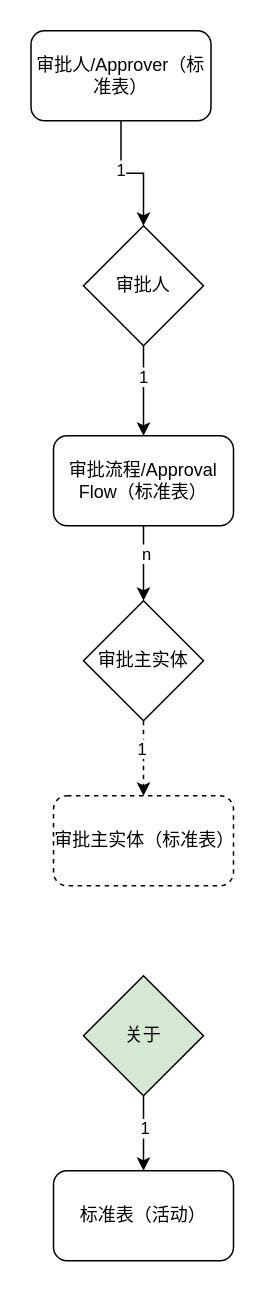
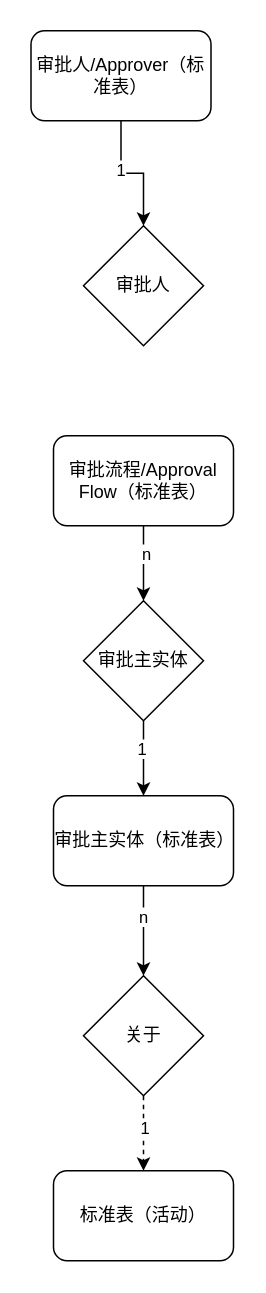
(143, 386) -> none
(143, 772) -> (143, 772)
(143, 841) -> (143, 841)
none -> (143, 926)
(143, 1036) -> (143, 1036)
(143, 1148) -> (143, 1148)
